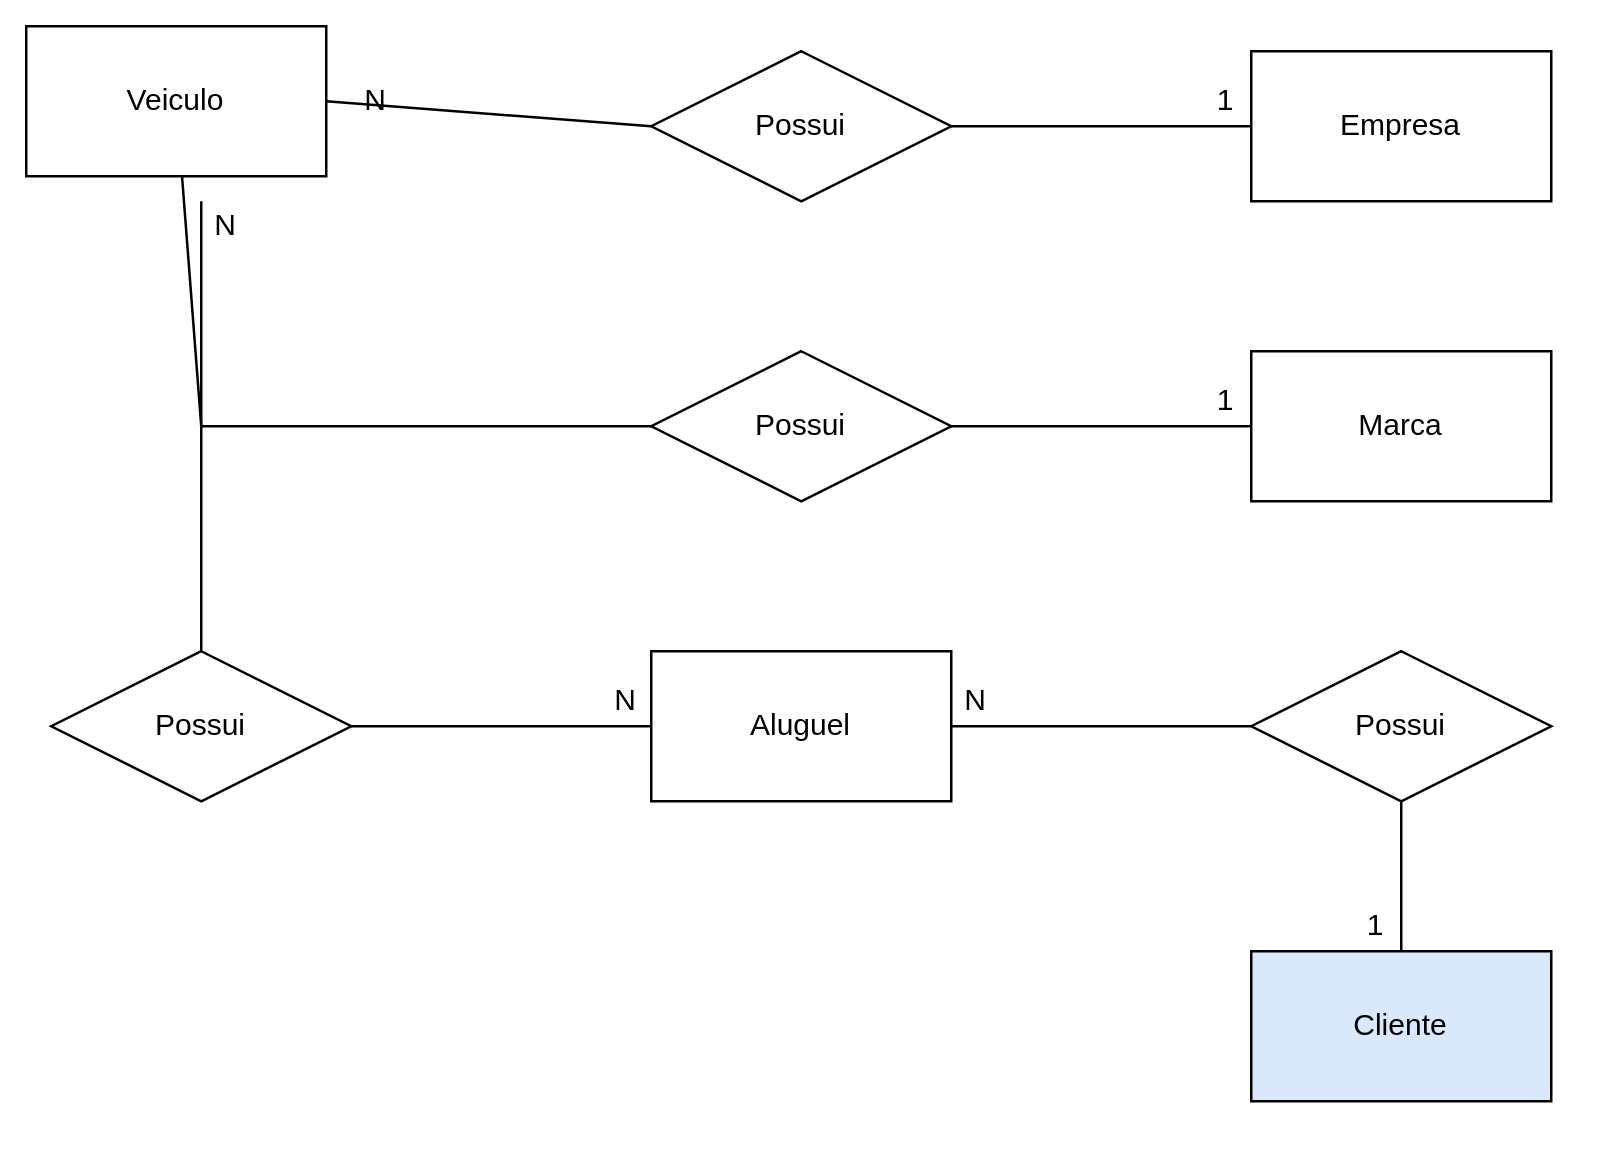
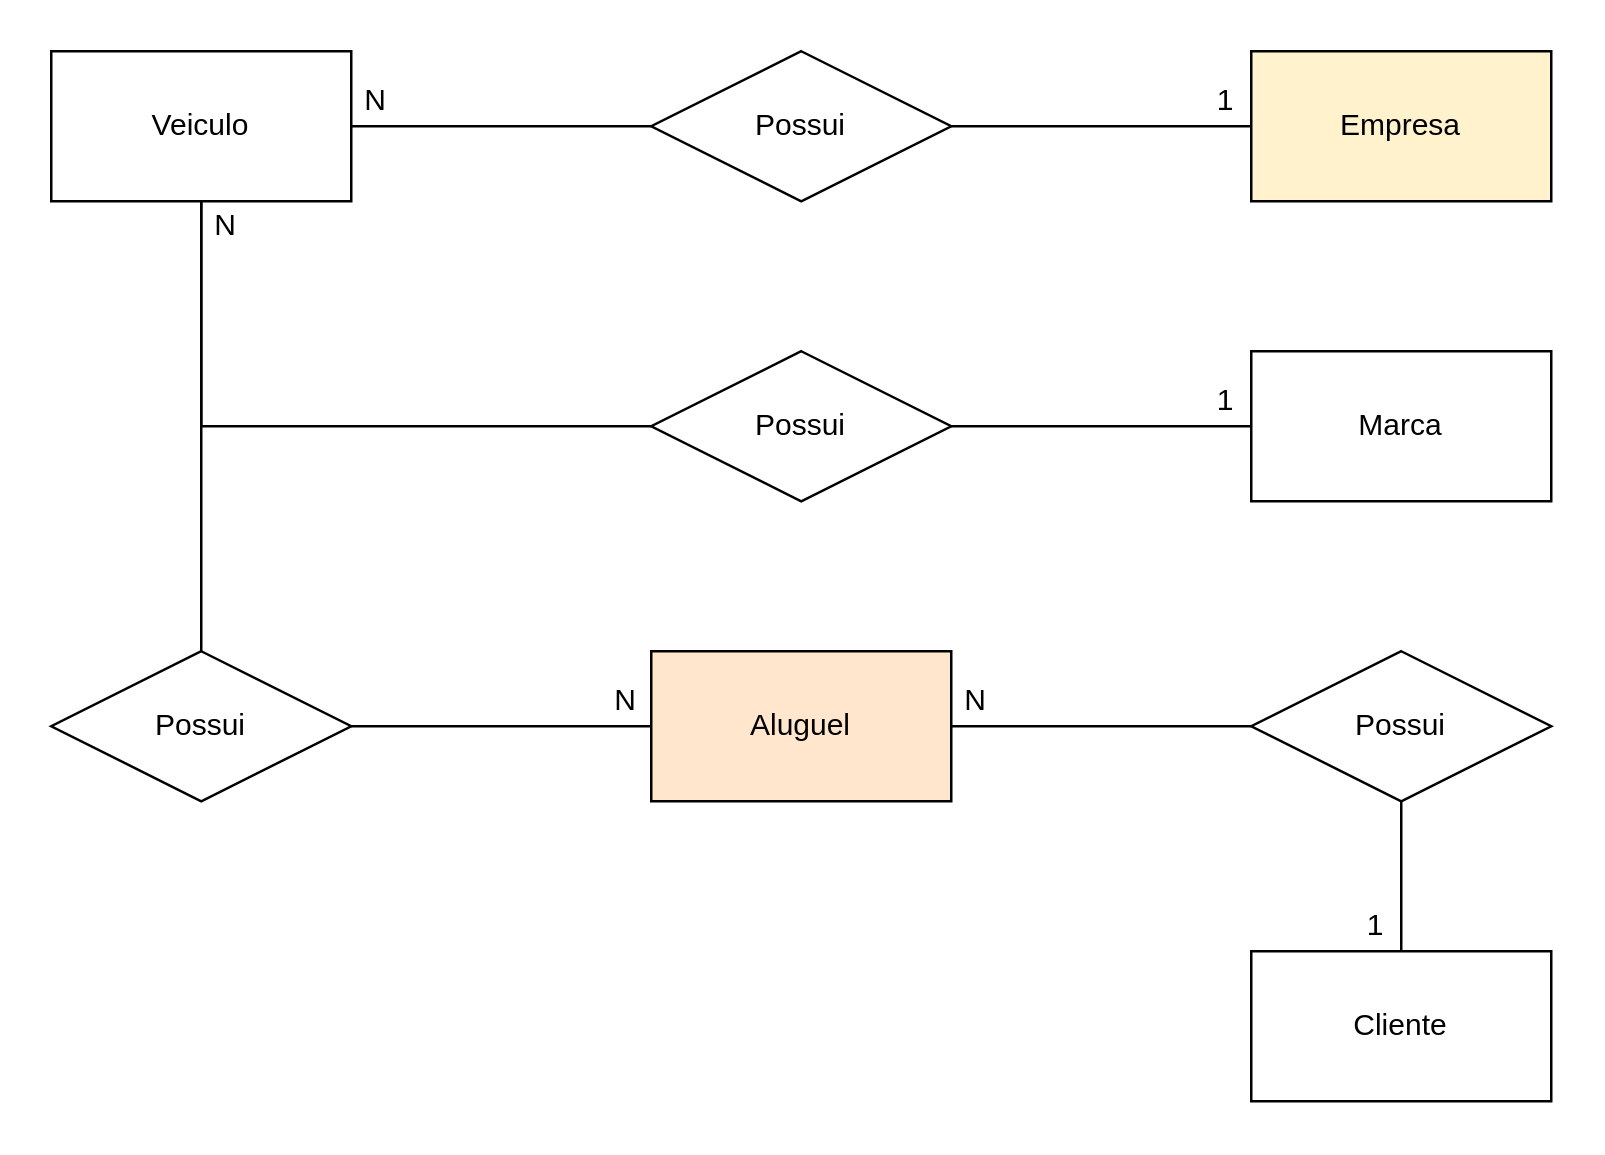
(176, 101) -> (201, 126)
(1401, 126) -> (1401, 126)
(801, 726) -> (801, 726)
(1401, 1026) -> (1401, 1026)
